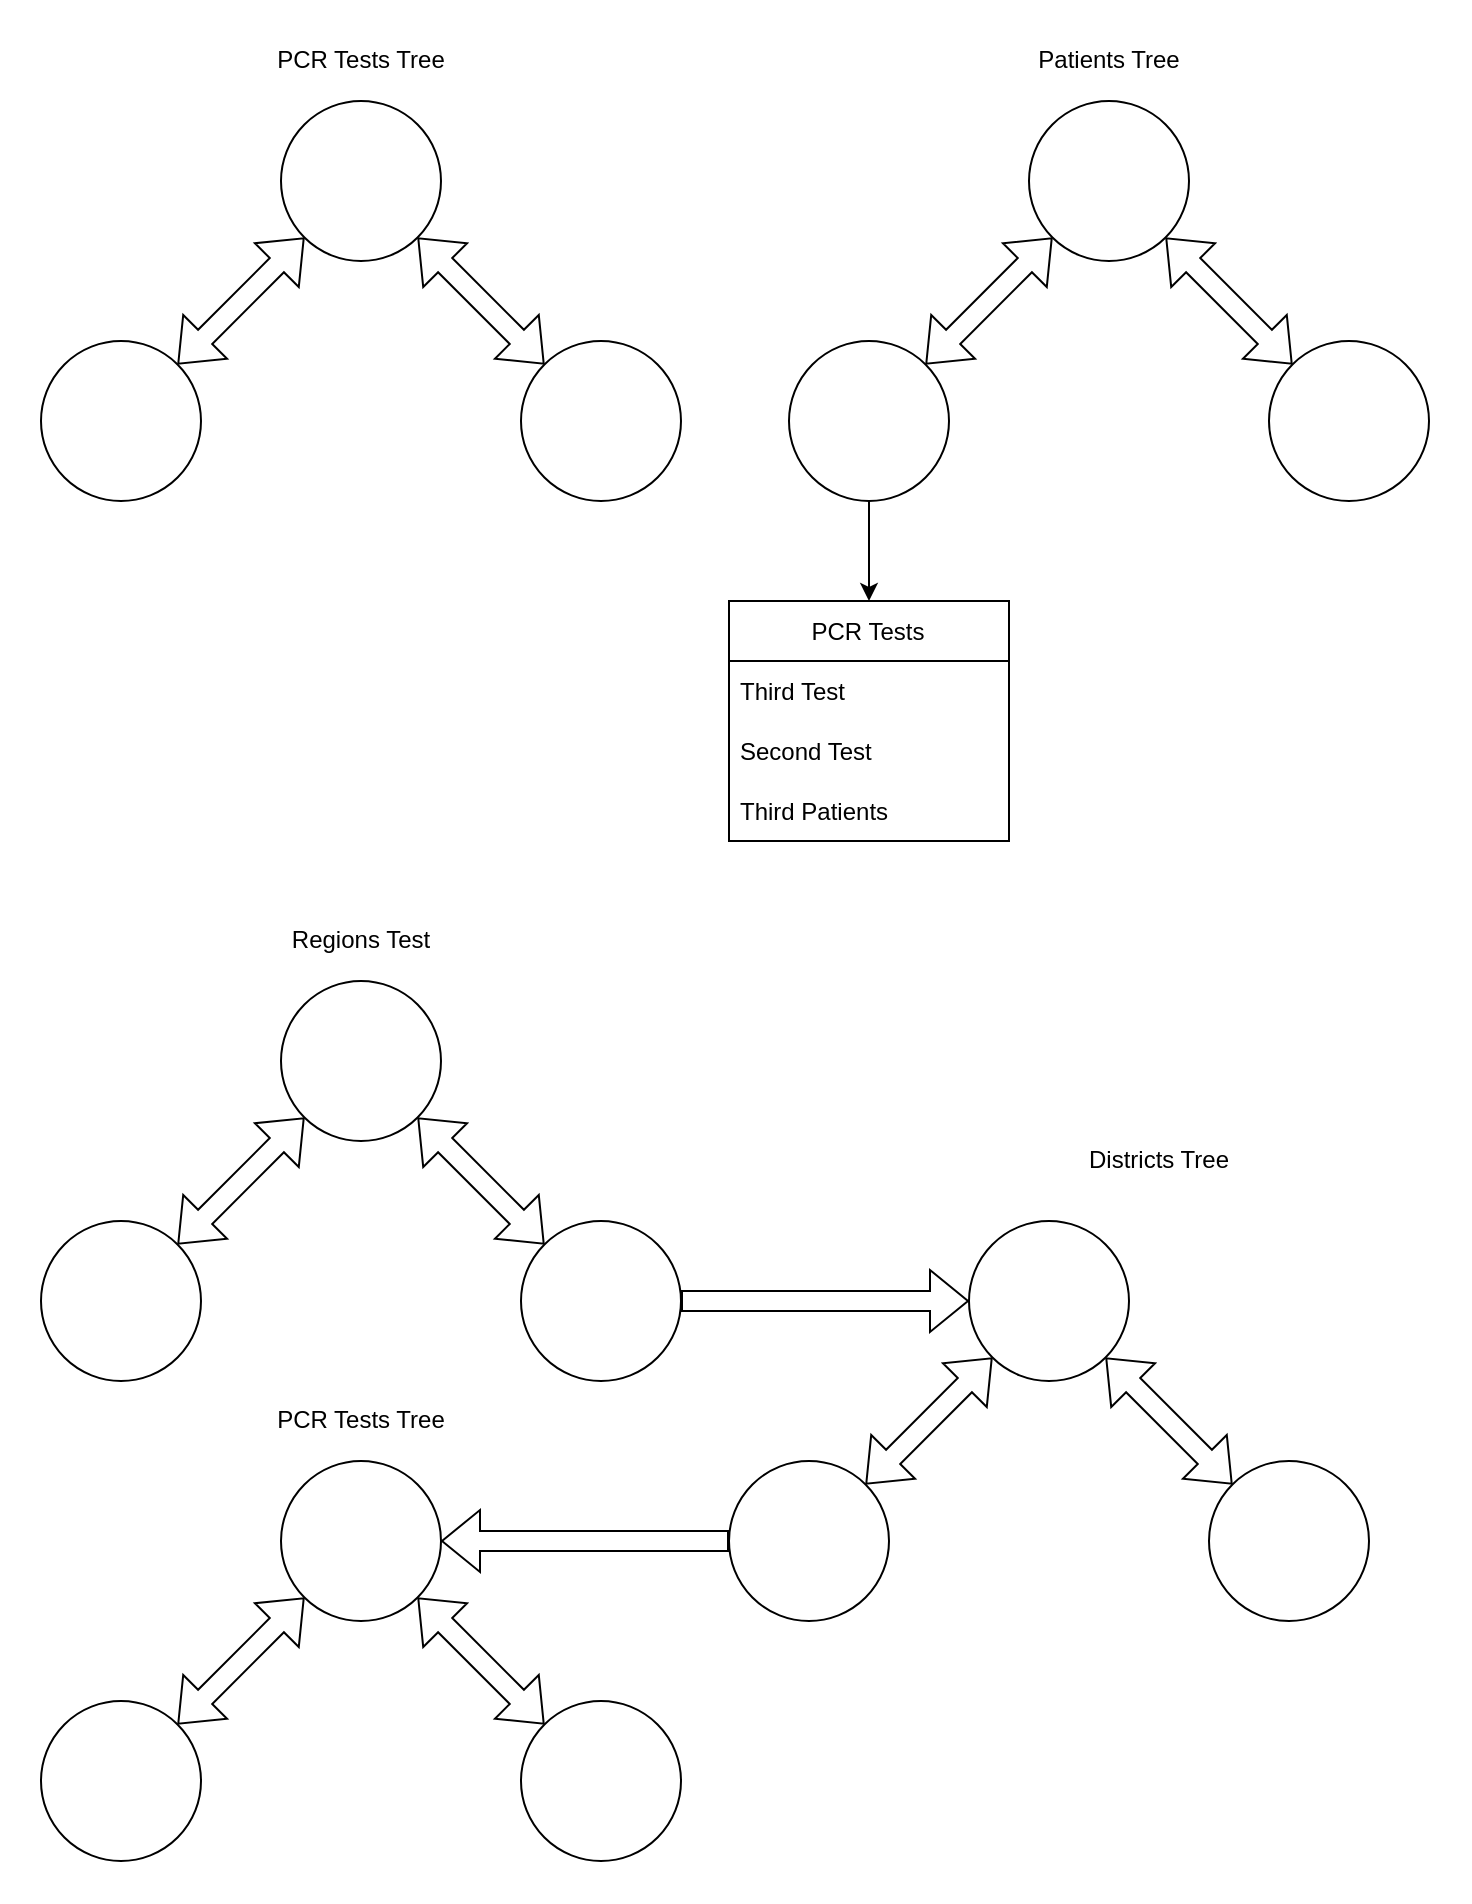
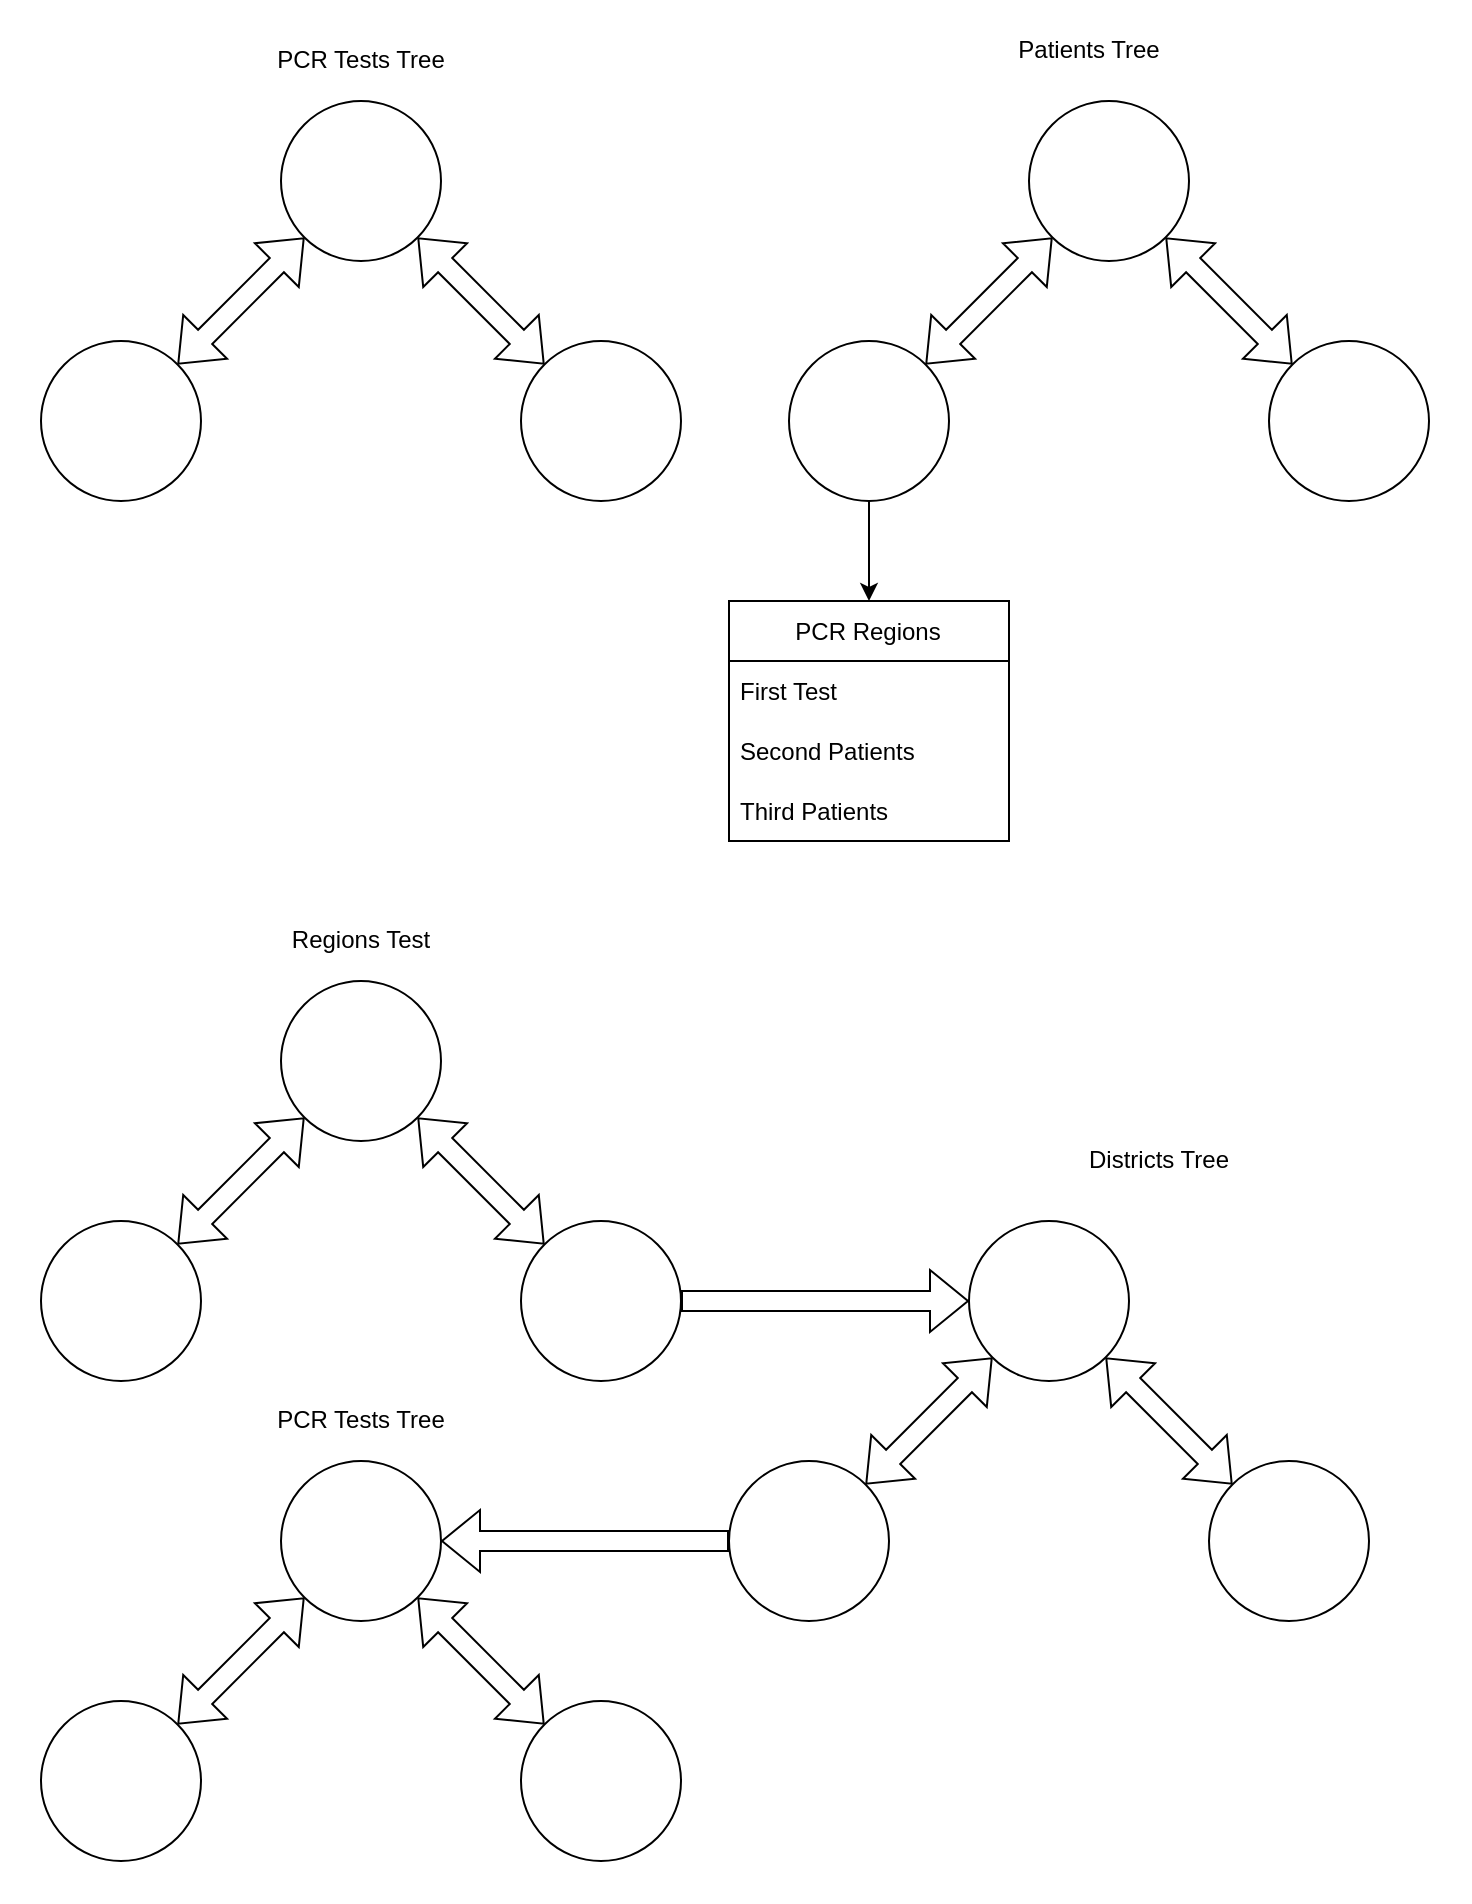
(1109, 61) -> (1089, 51)
(868, 632) -> (868, 632)
(801, 692) -> (801, 692)
(811, 752) -> (835, 752)
